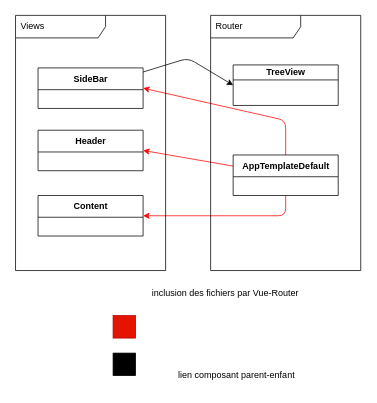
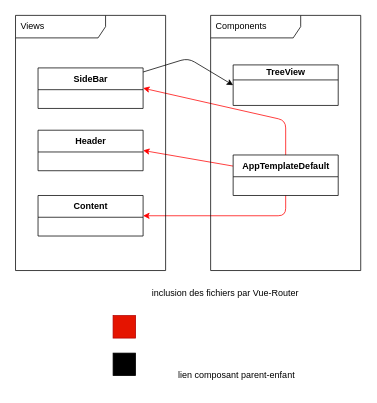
(231, 27) -> (241, 27)
